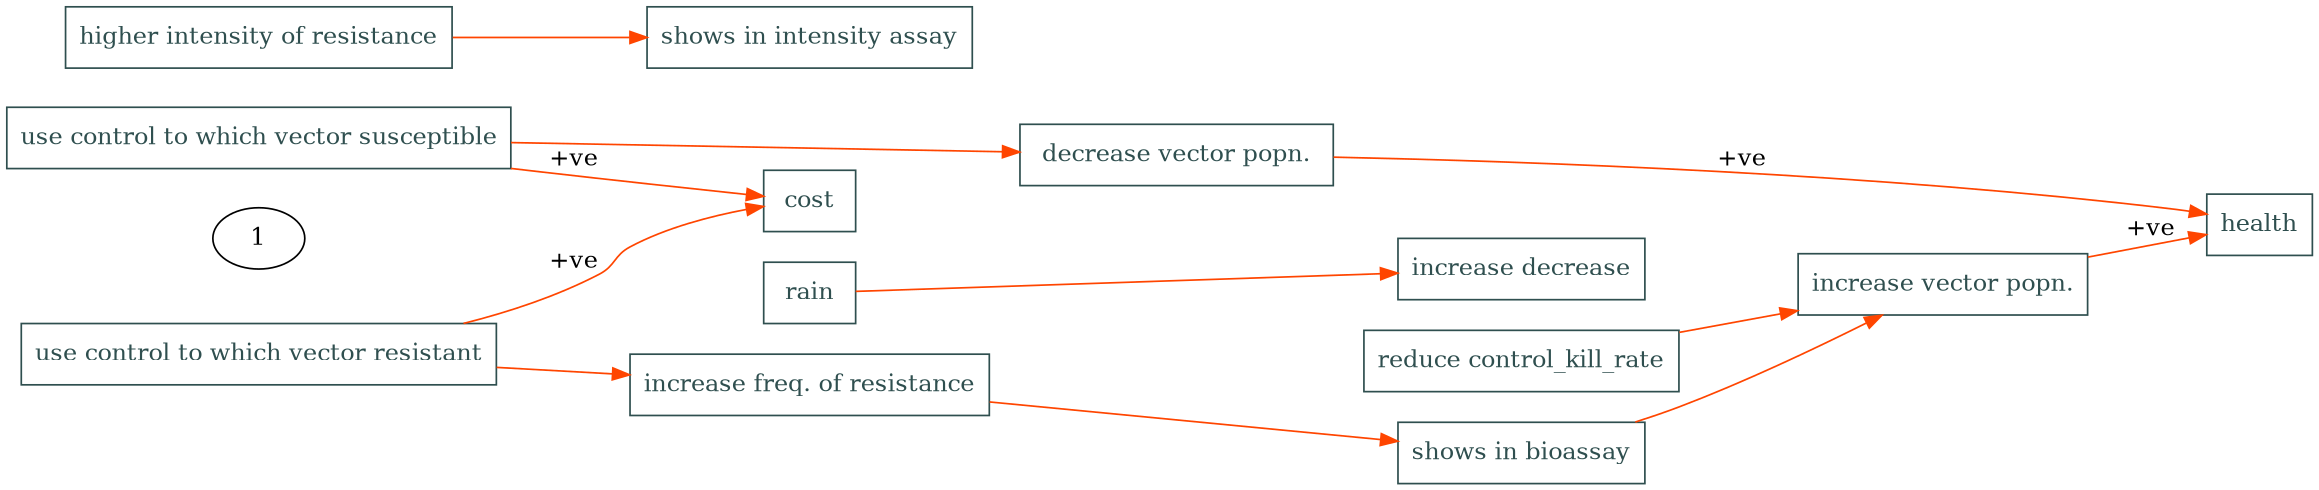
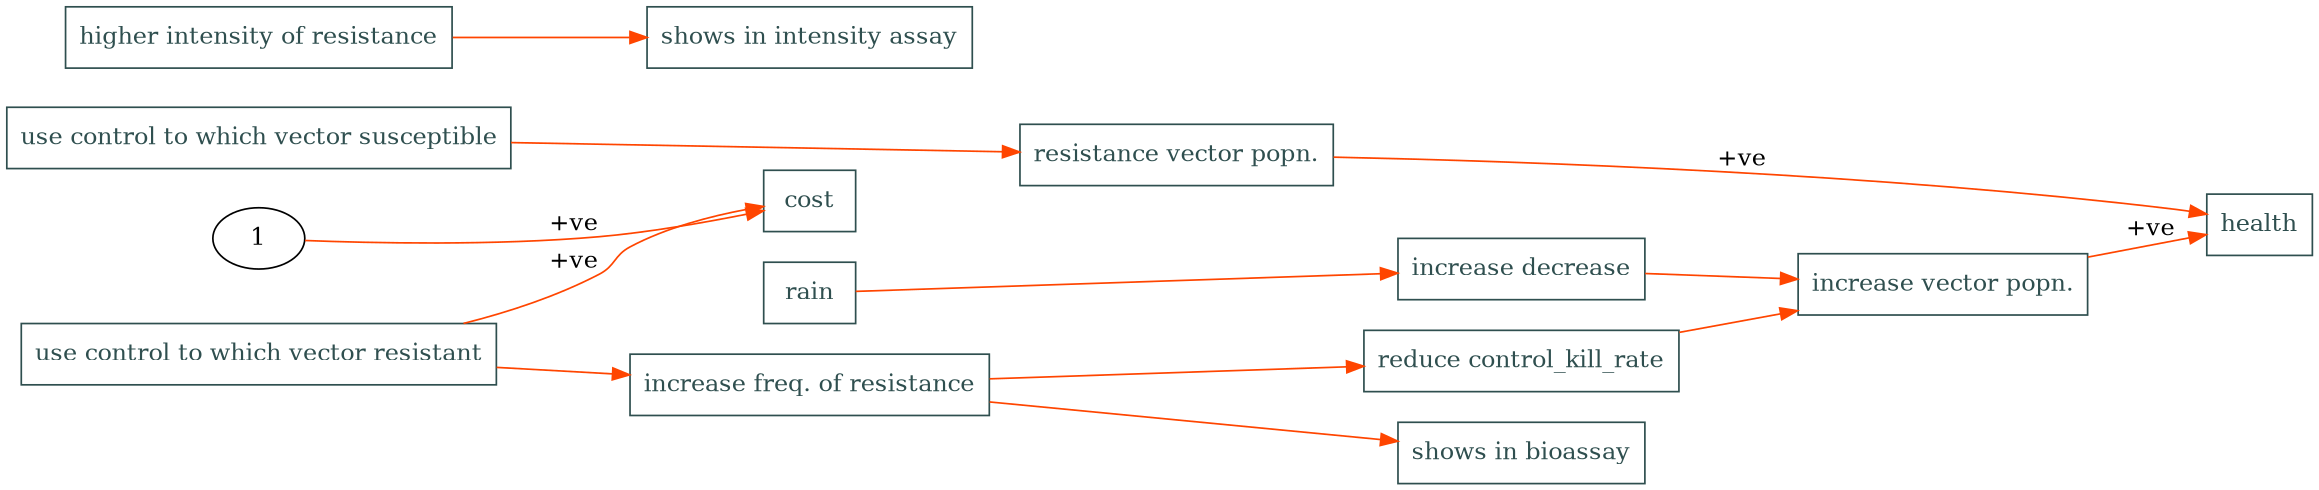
(1177, 155) -> (1177, 155)
(629, 182) -> (527, 241)
none -> (1168, 373)
(1753, 377) -> (1713, 276)
